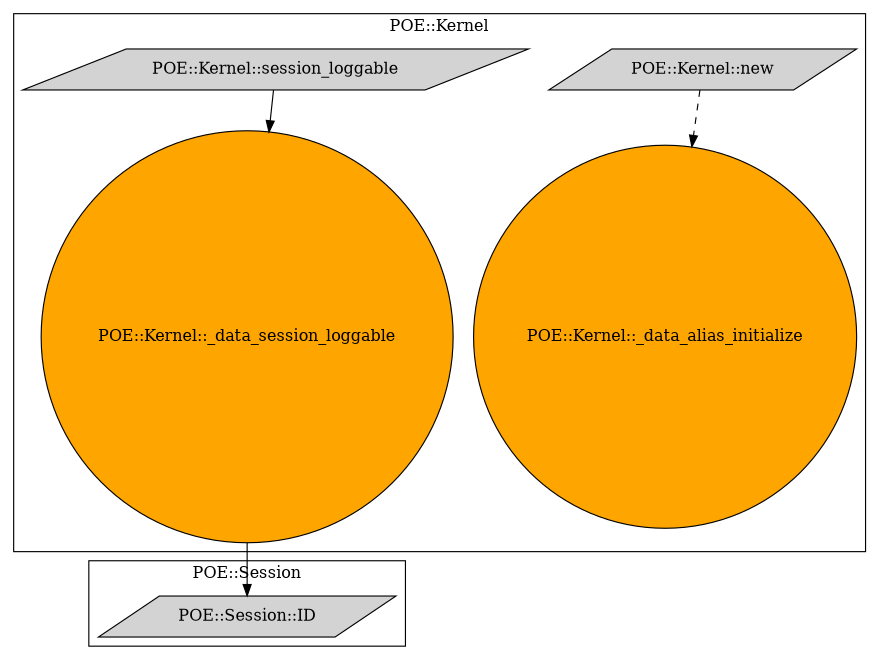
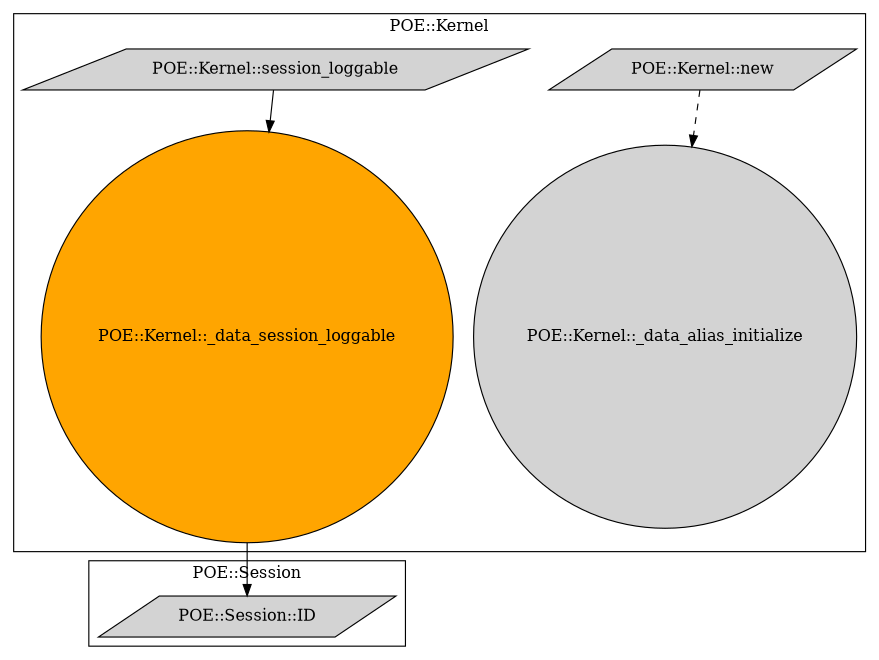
(665, 337) -> (665, 337)
